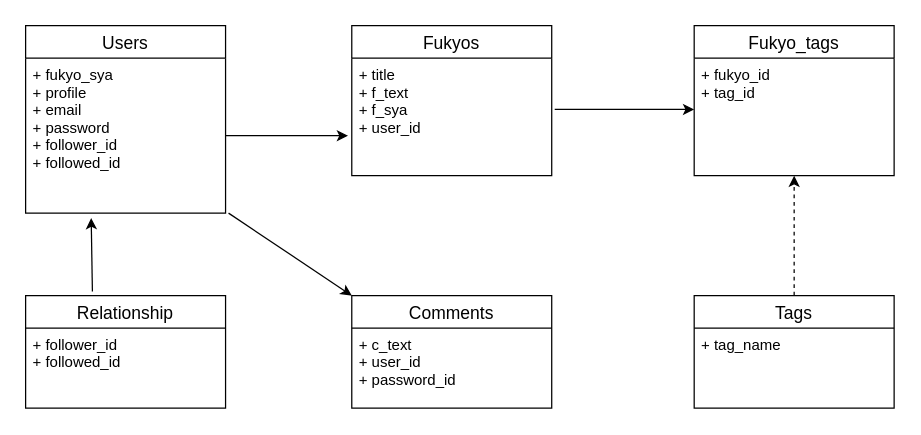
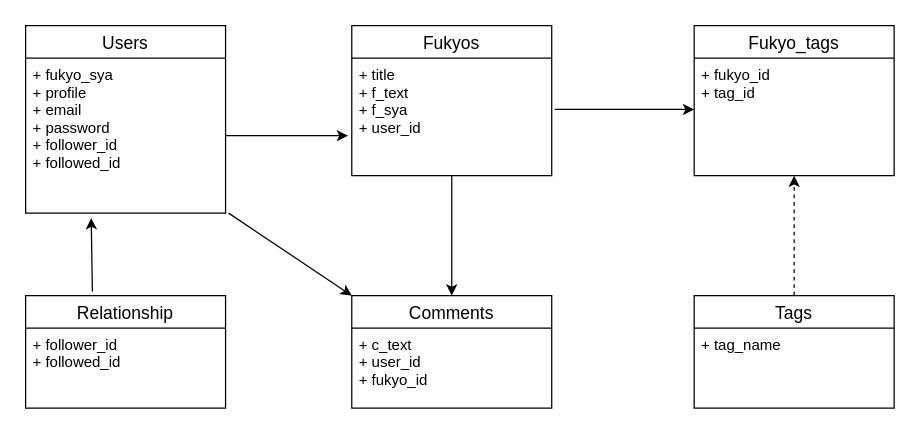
none -> (452, 233)
(390, 345) -> (390, 345)
